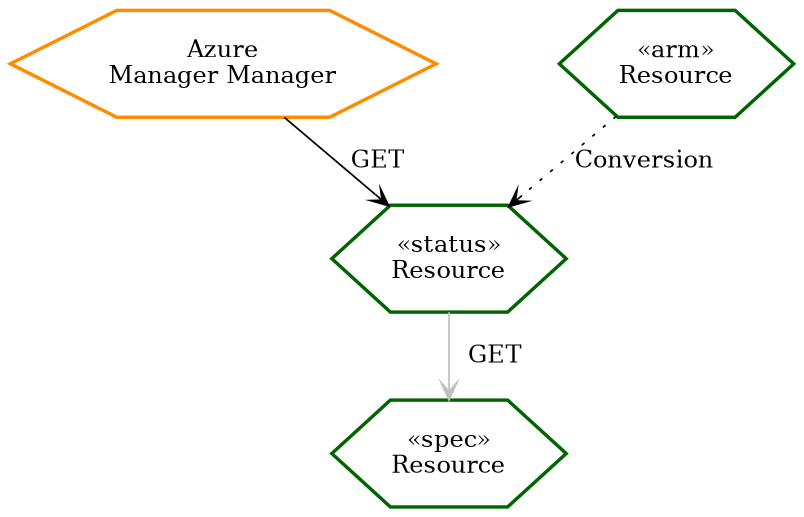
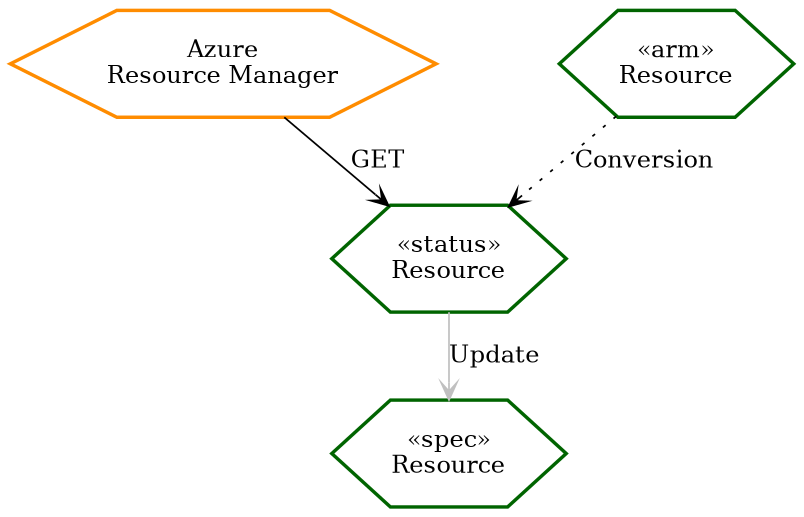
(223, 64) -> (223, 64)
(495, 356) -> (495, 356)
